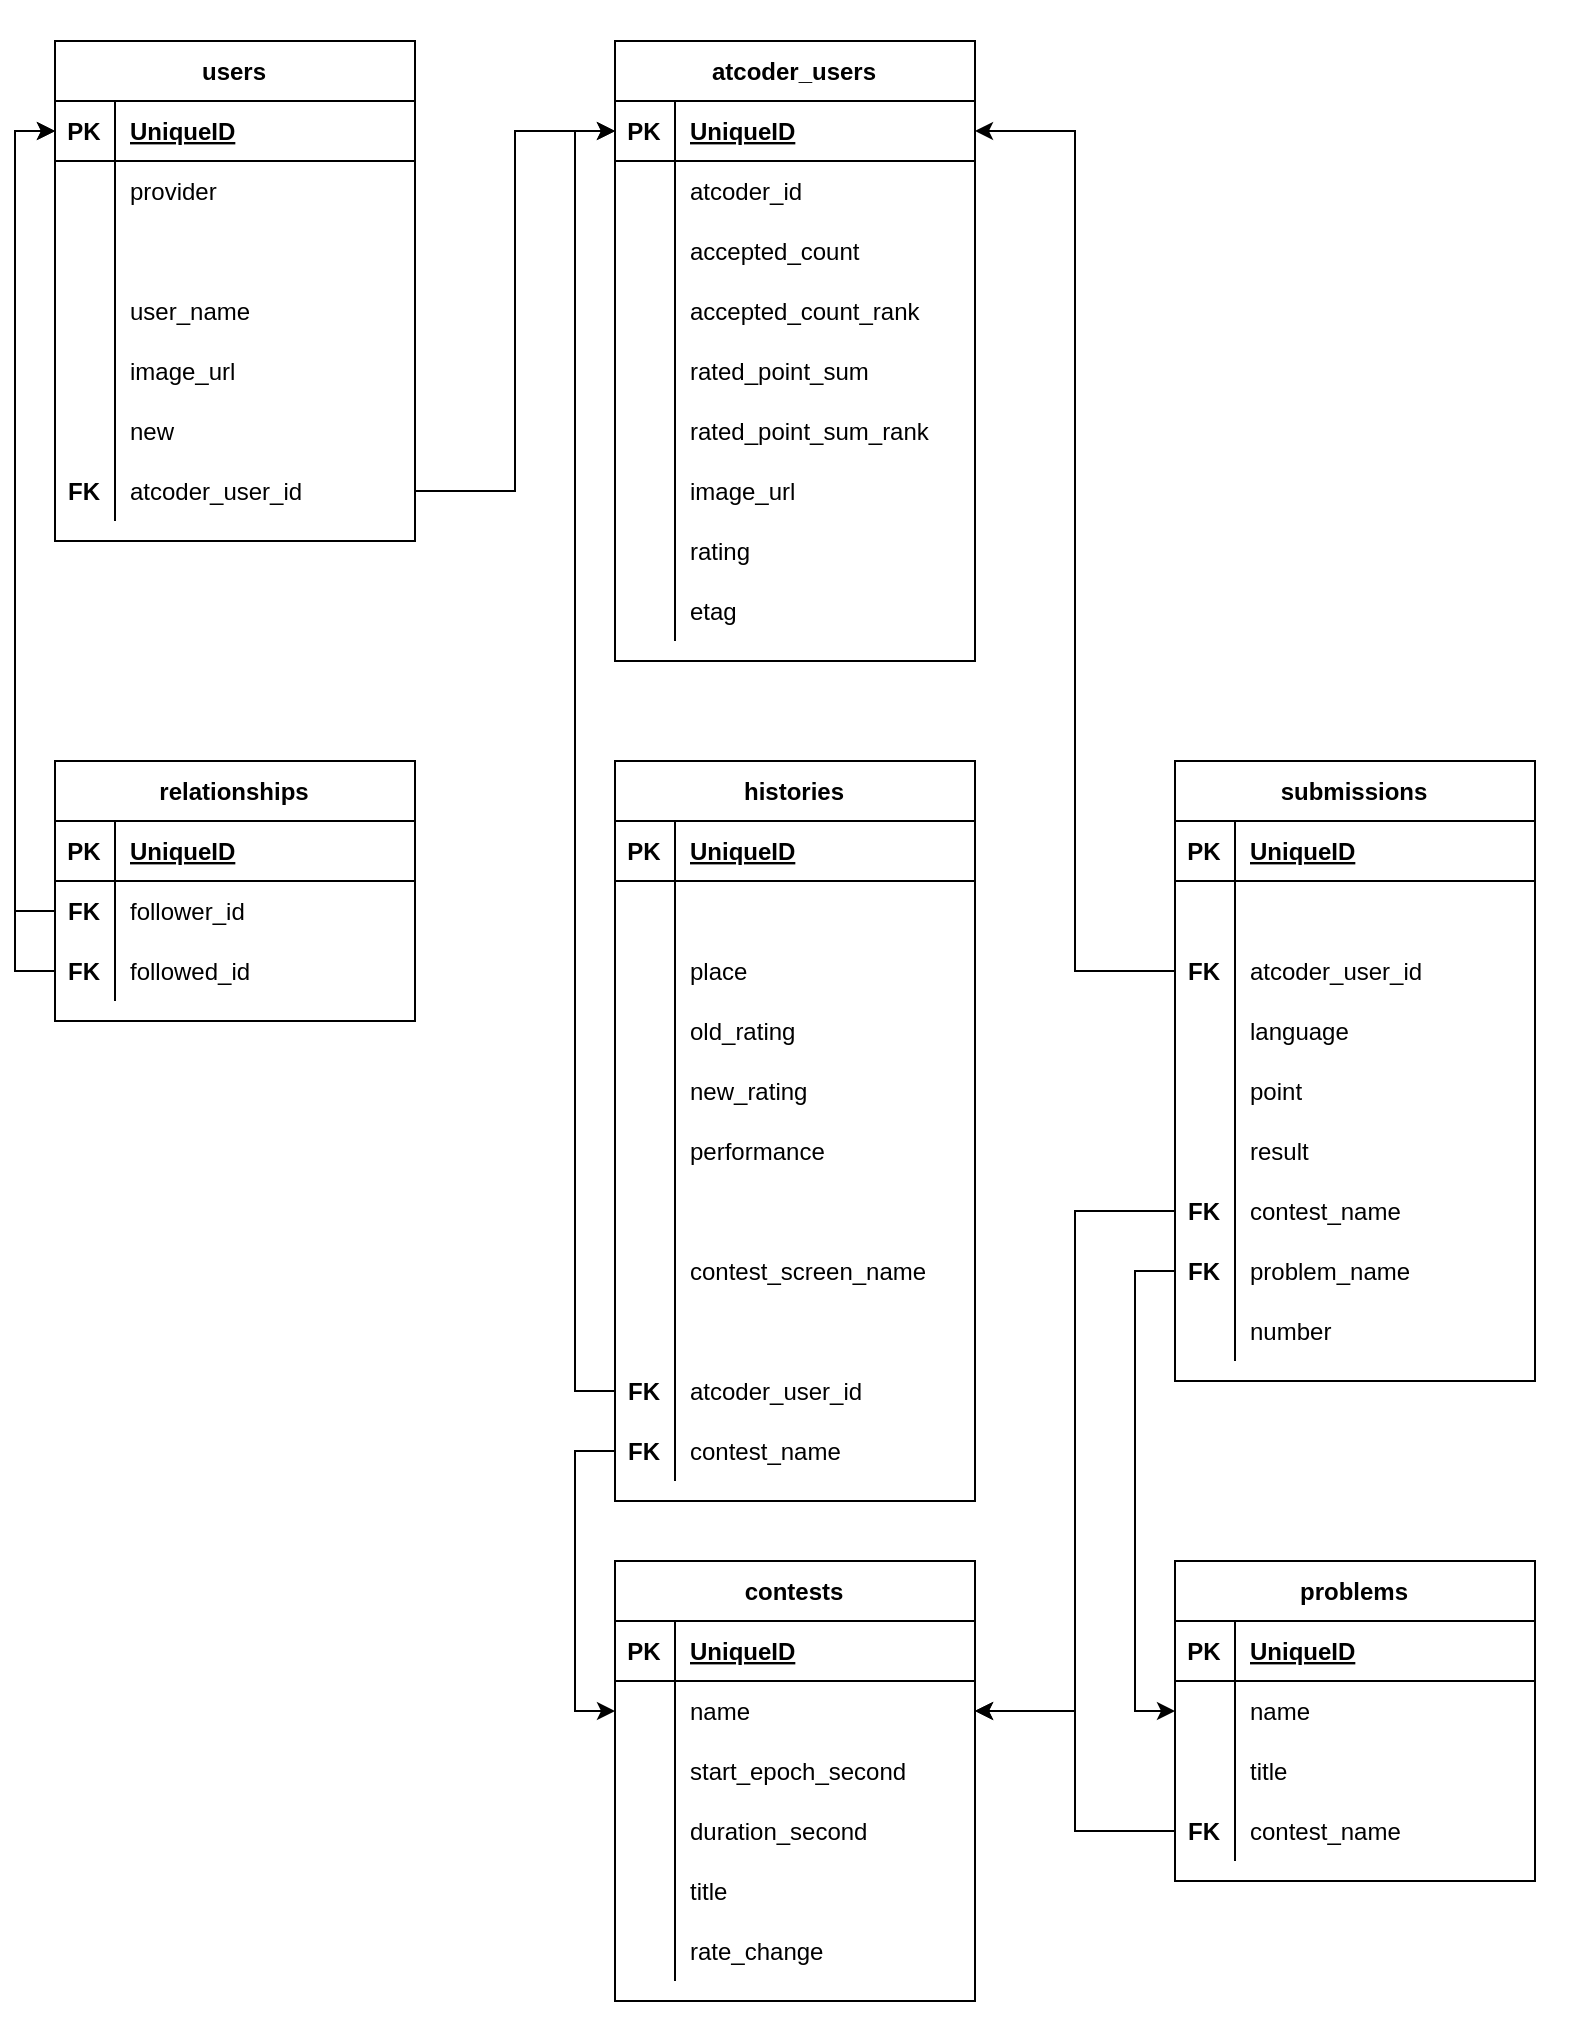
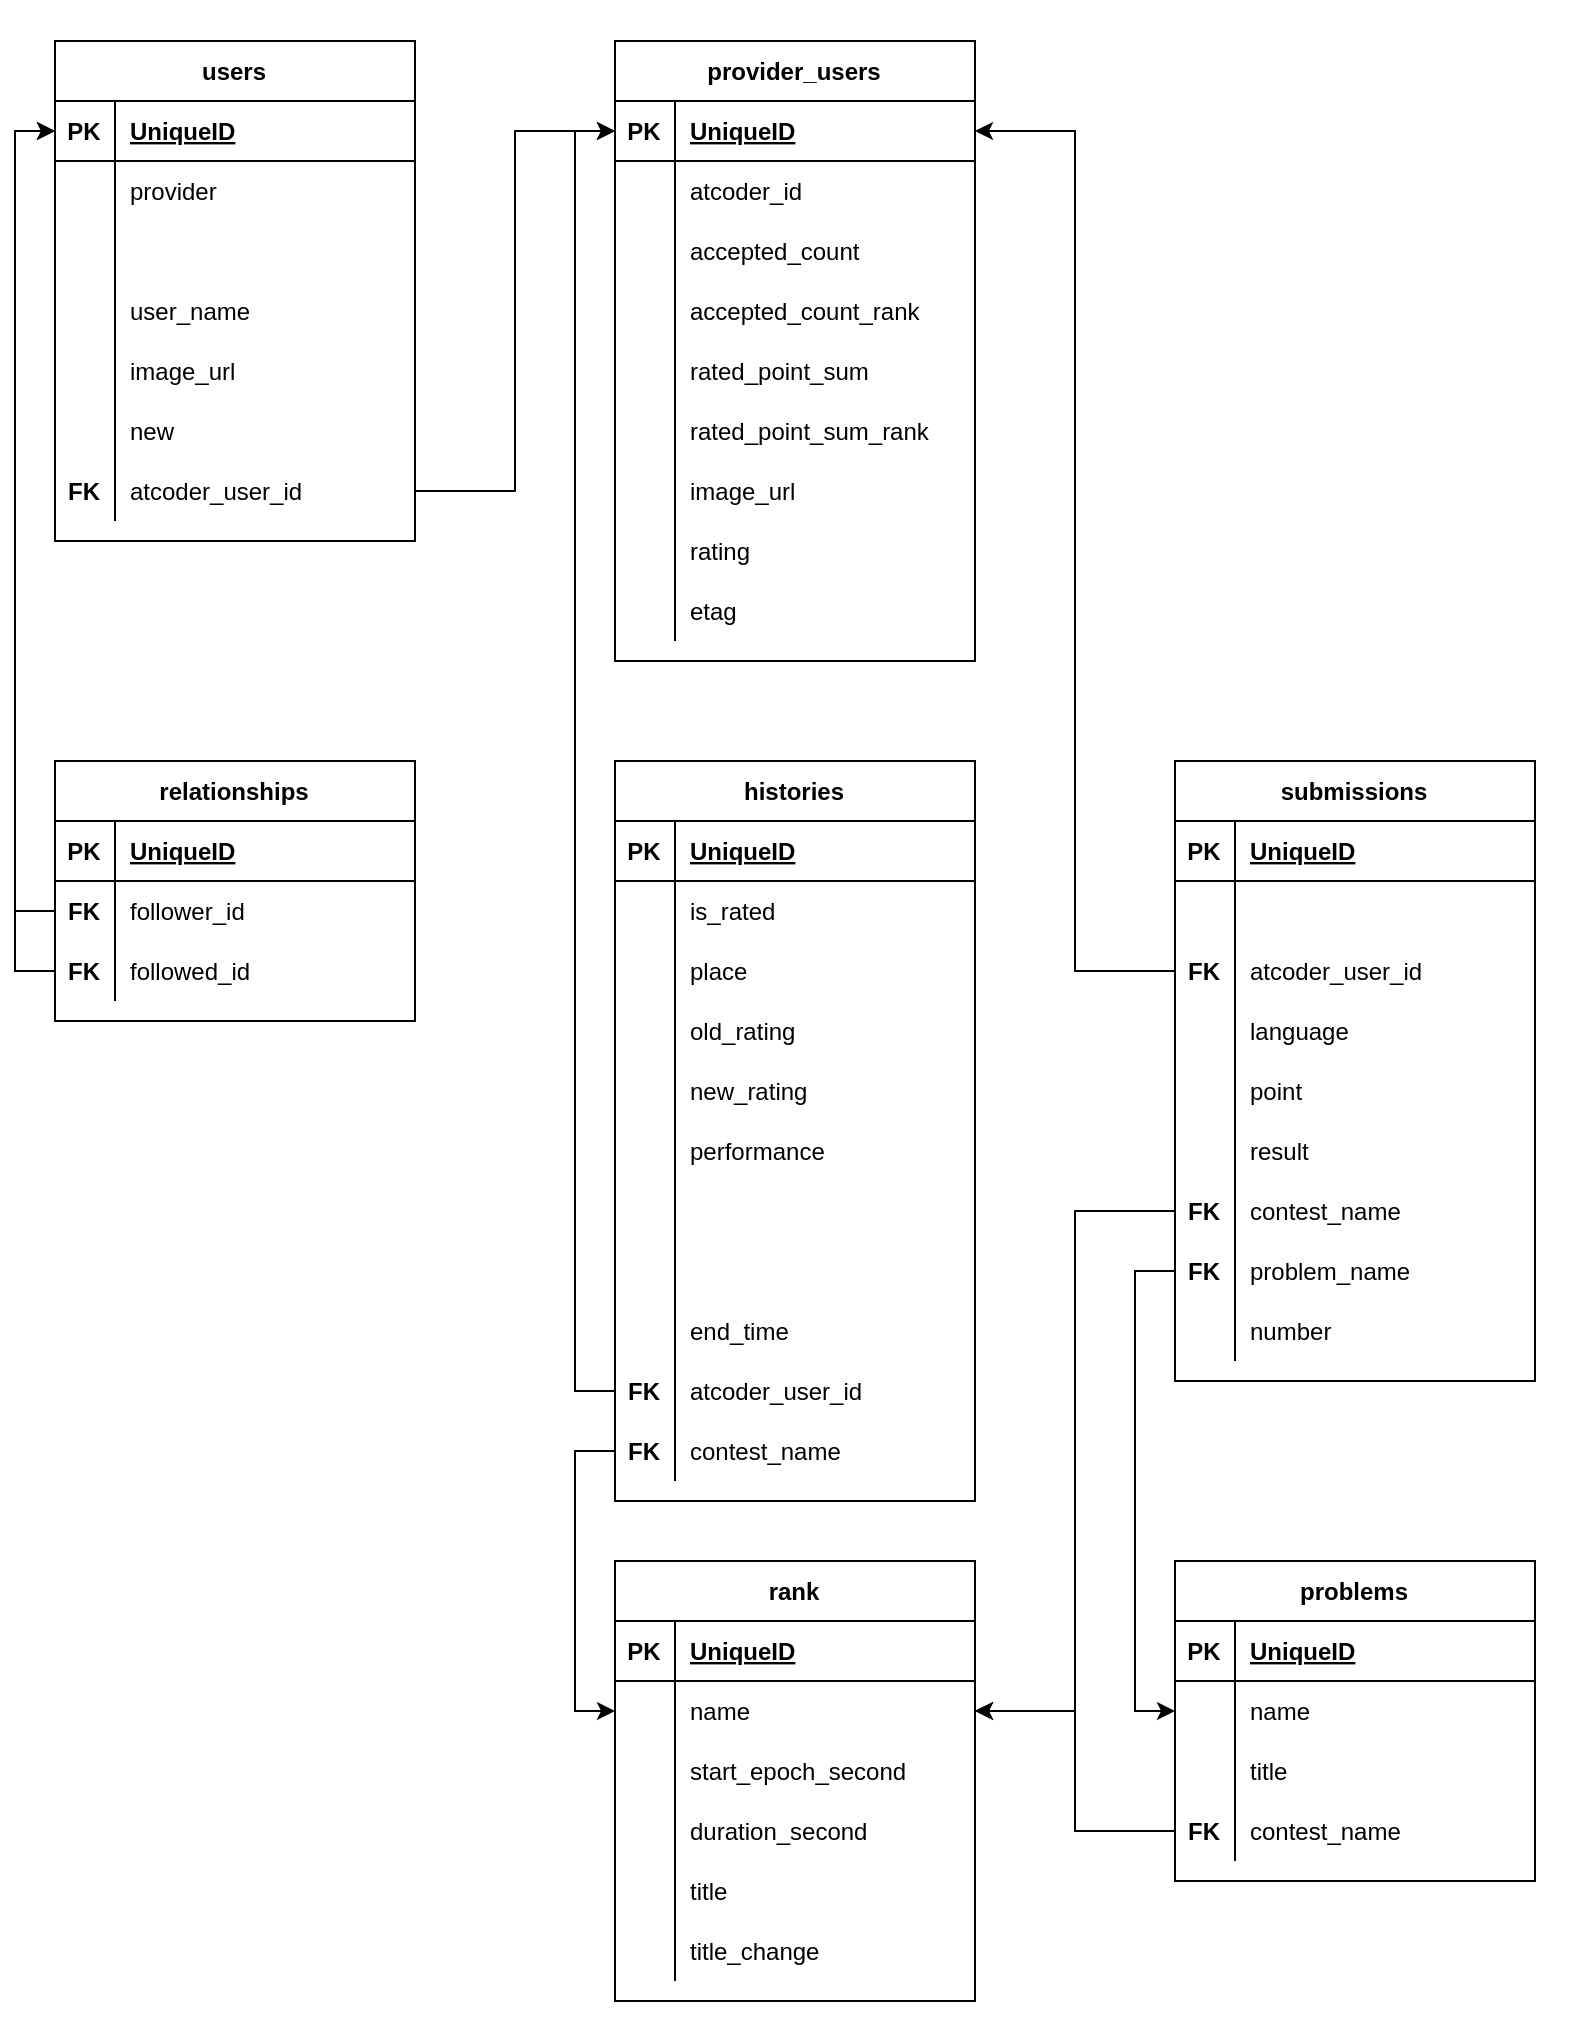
(794, 72) -> (794, 72)
none -> (825, 911)
(825, 1271) -> none
none -> (825, 1331)
(794, 1592) -> (794, 1592)
(764, 1952) -> (764, 1952)
